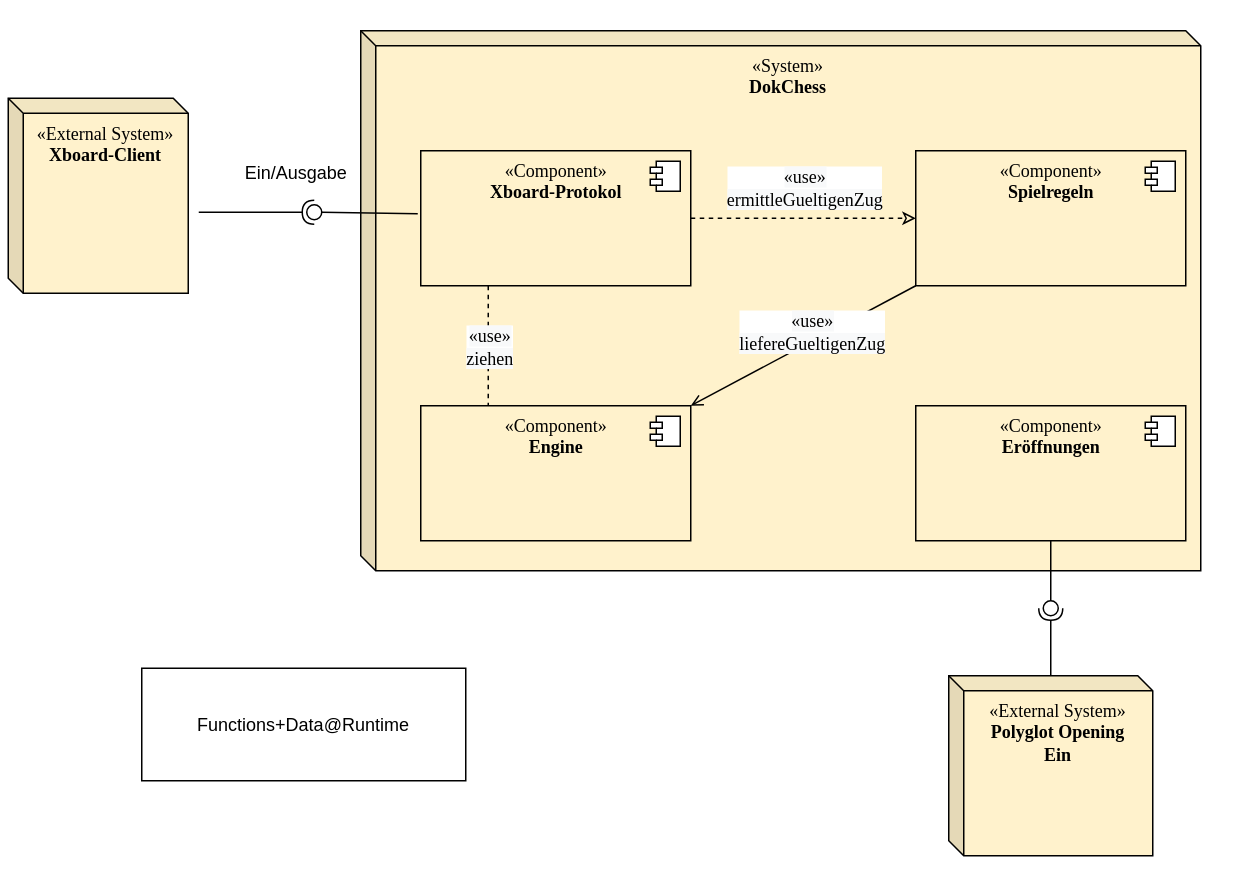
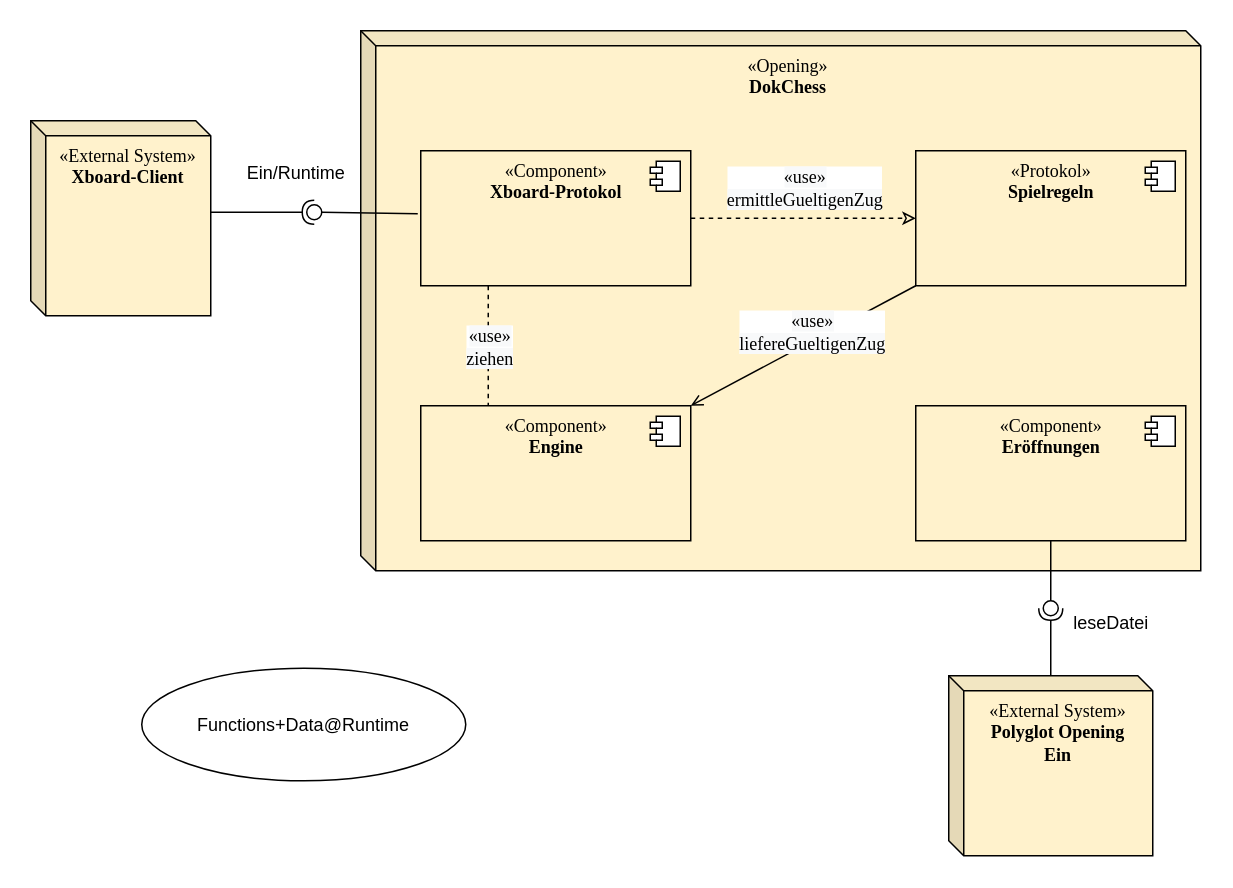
(788, 78) -> (788, 78)
(294, 173) -> (294, 173)
(1052, 183) -> (1052, 183)
(98, 196) -> (121, 218)
none -> (1111, 623)
(304, 725) -> (304, 725)
